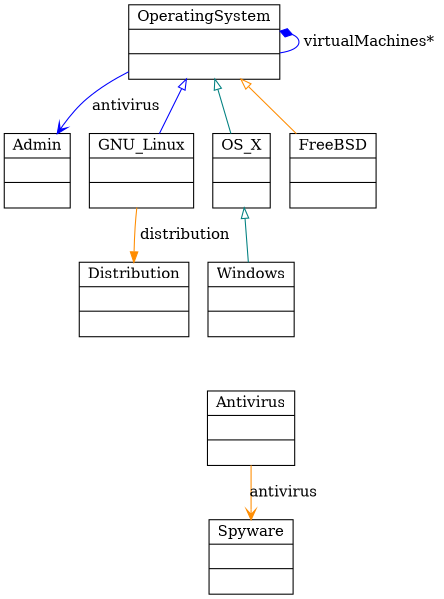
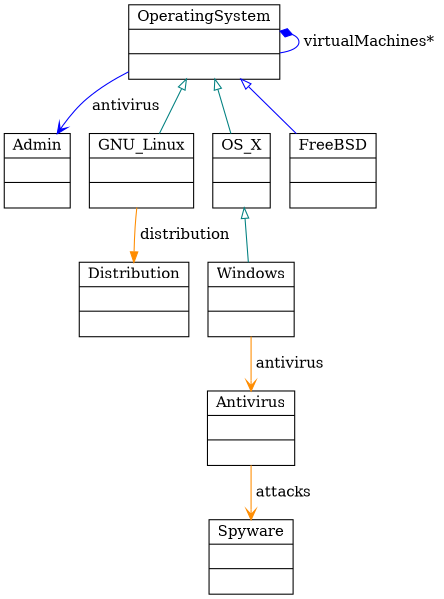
(273, 110) -> (273, 110)
(170, 111) -> (170, 111)
none -> (251, 358)
(284, 493) -> (284, 493)
